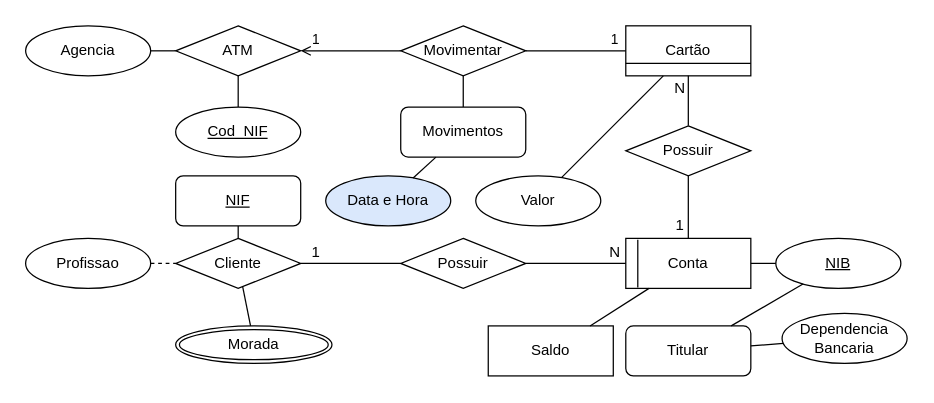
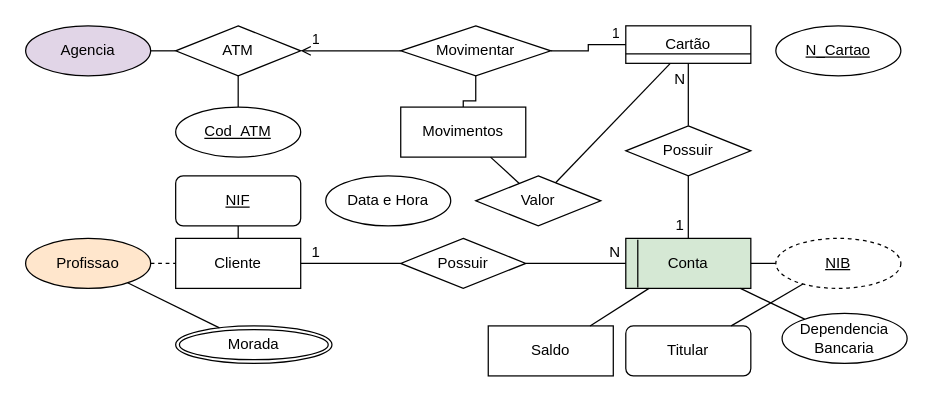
(88, 51) -> (88, 51)
(463, 51) -> (476, 51)
(688, 51) -> (688, 44)
none -> (838, 51)
(238, 132) -> (238, 132)
(463, 132) -> (463, 132)
(424, 167) -> none
none -> (505, 170)
(388, 201) -> (388, 201)
(538, 201) -> (538, 201)
(88, 263) -> (88, 263)
(238, 263) -> (238, 263)
(688, 263) -> (688, 263)
(838, 263) -> (838, 263)
(247, 306) -> (173, 305)
(767, 344) -> (773, 304)
